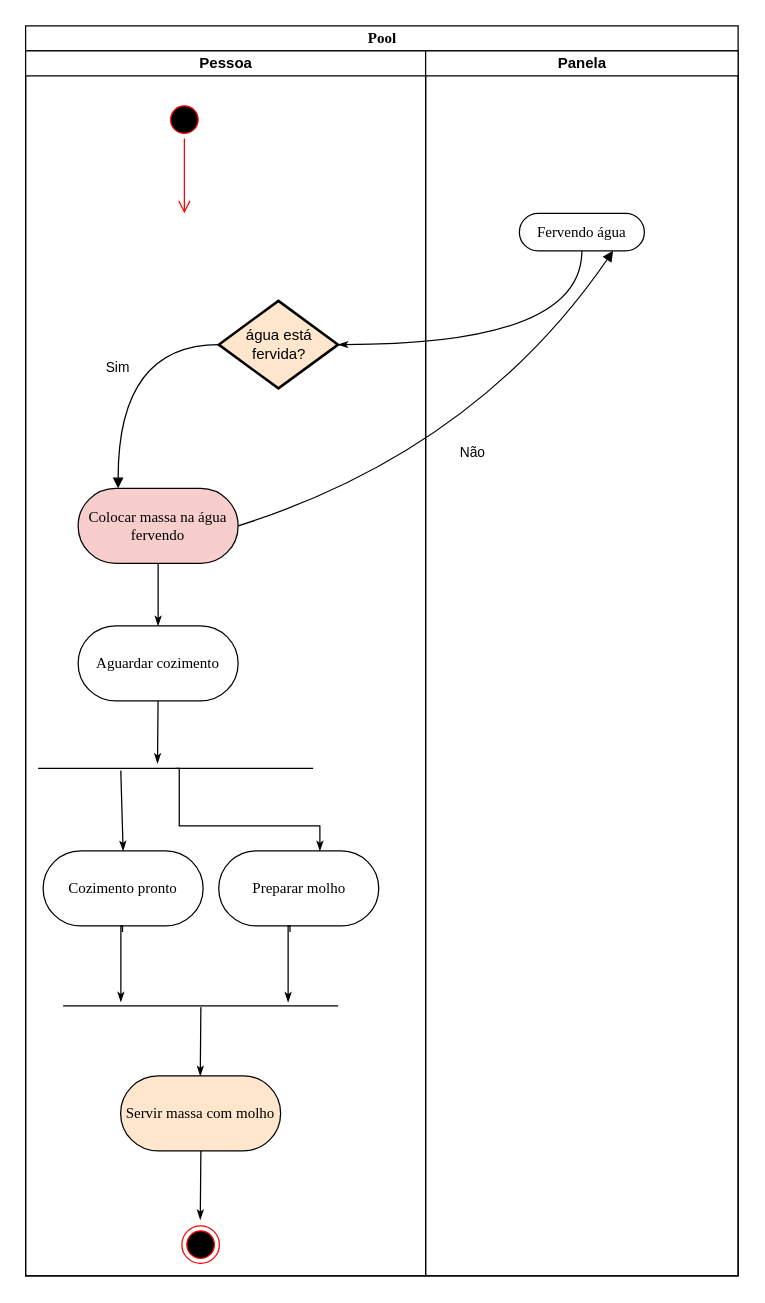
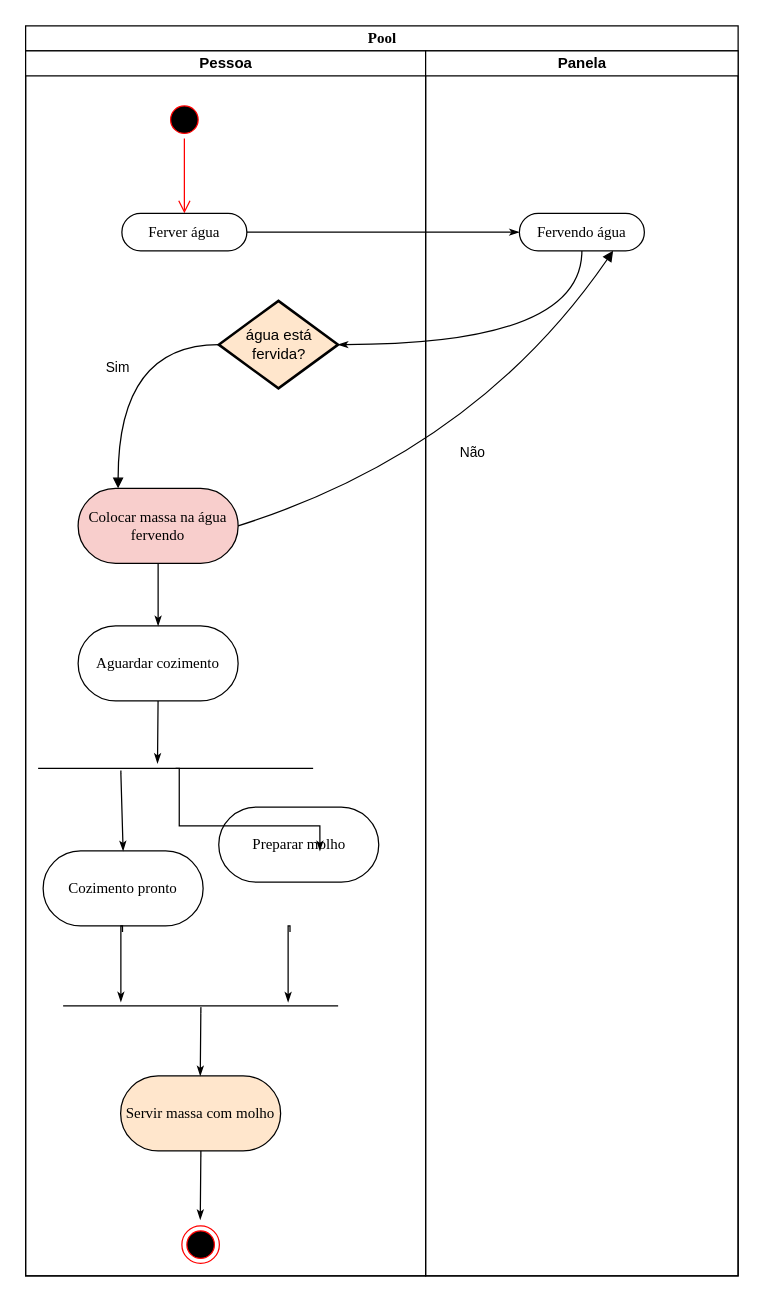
none -> (184, 232)
none -> (379, 232)
(299, 888) -> (299, 844)
